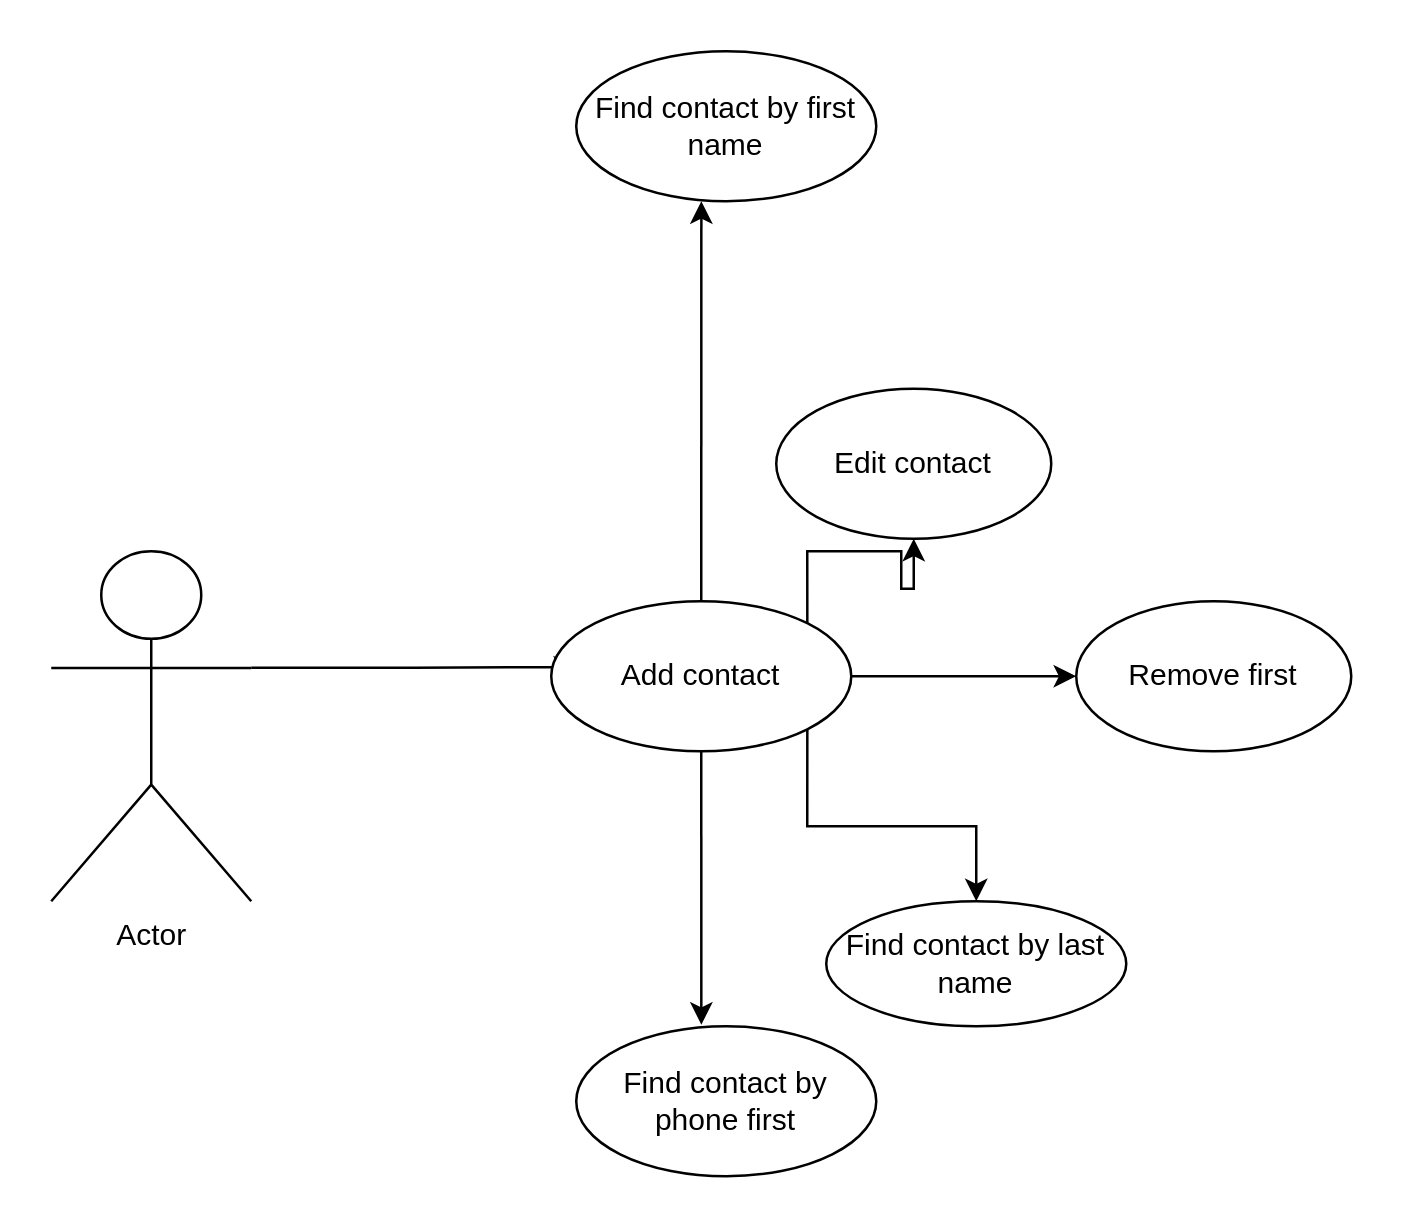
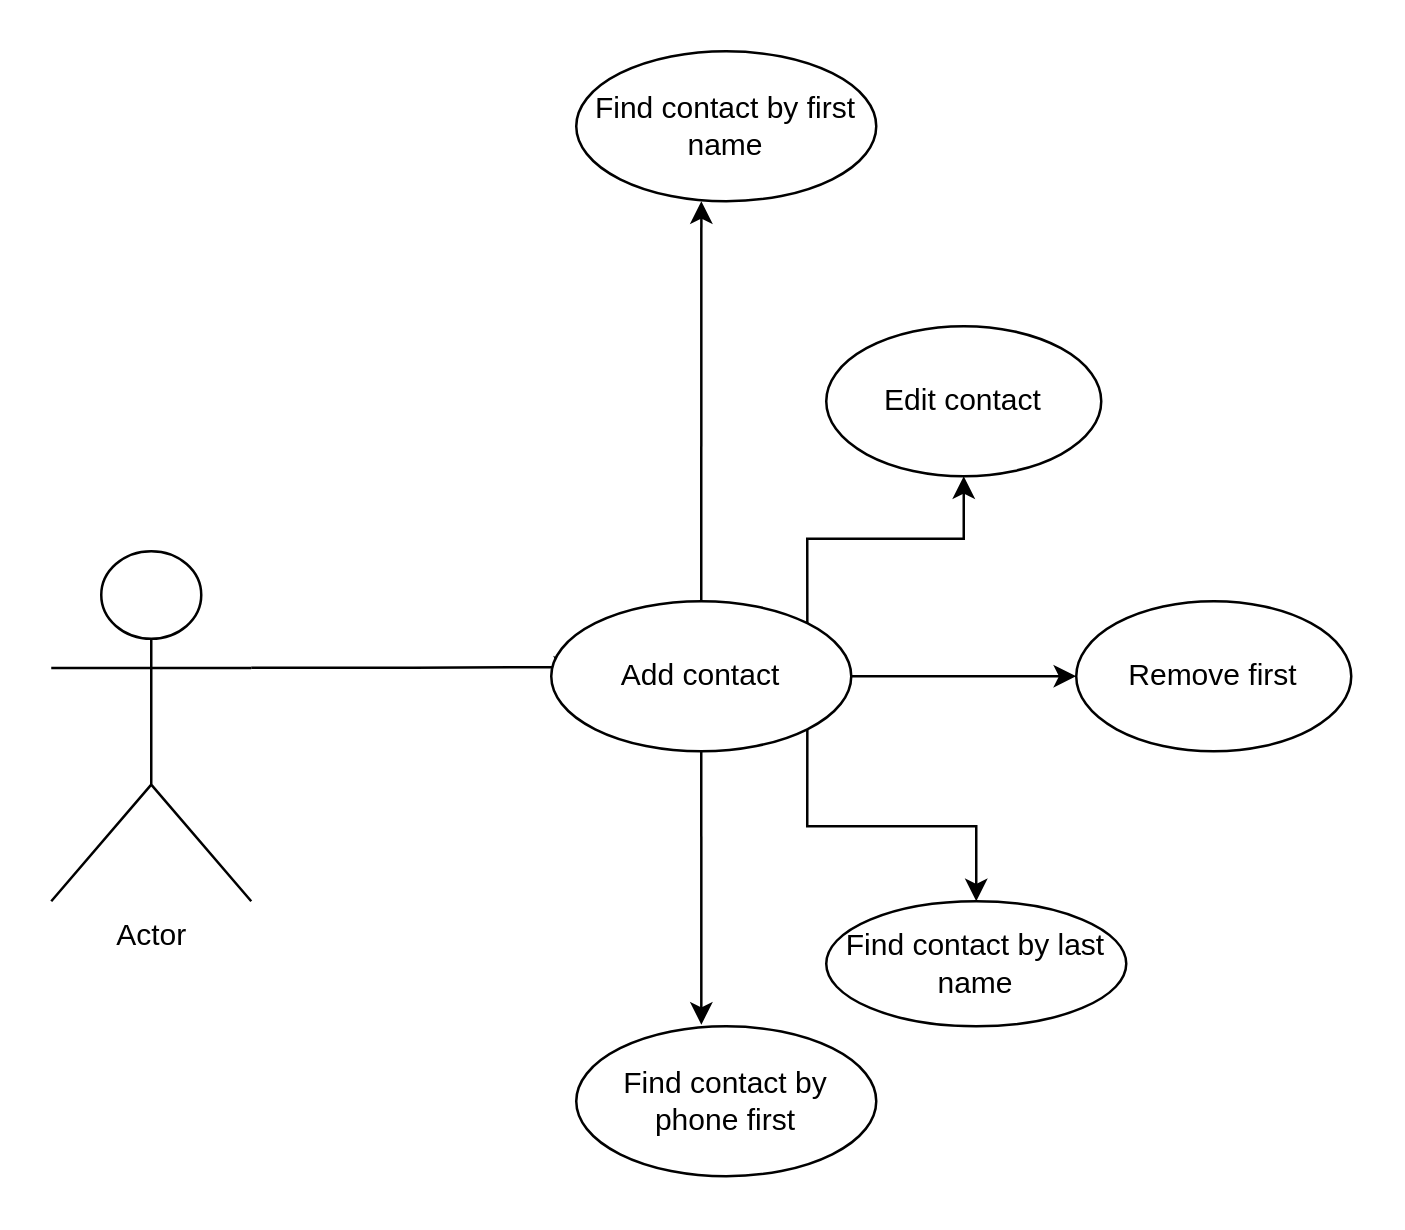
(914, 464) -> (964, 401)
